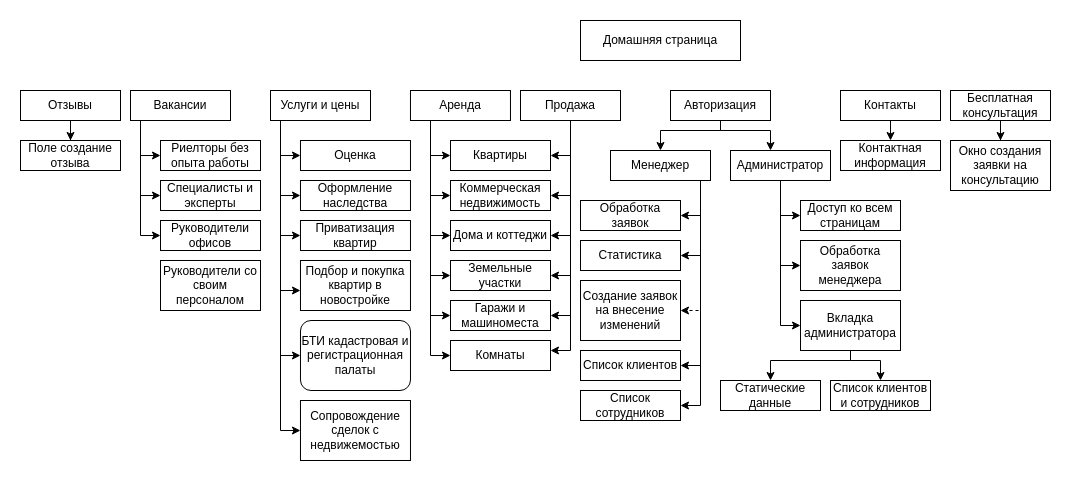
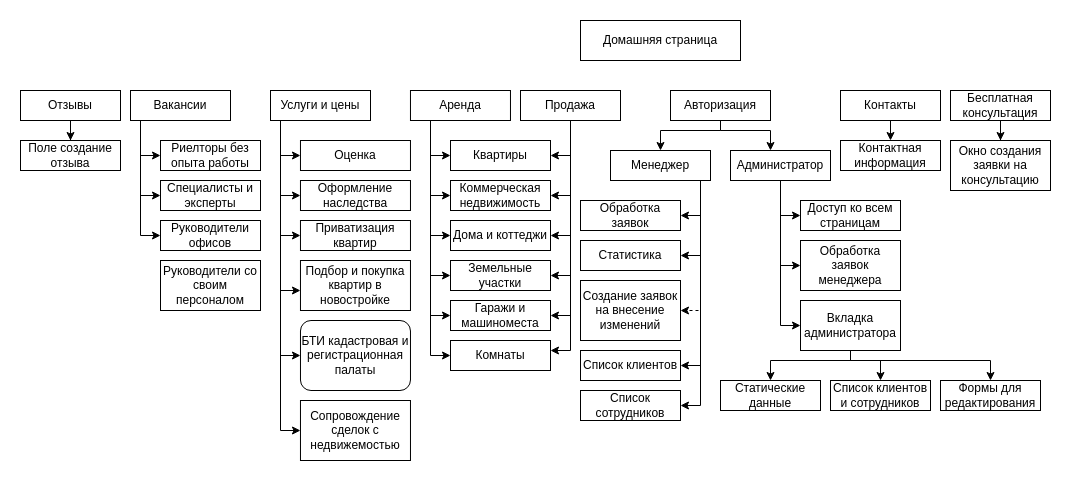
none -> (943, 361)
none -> (991, 396)
